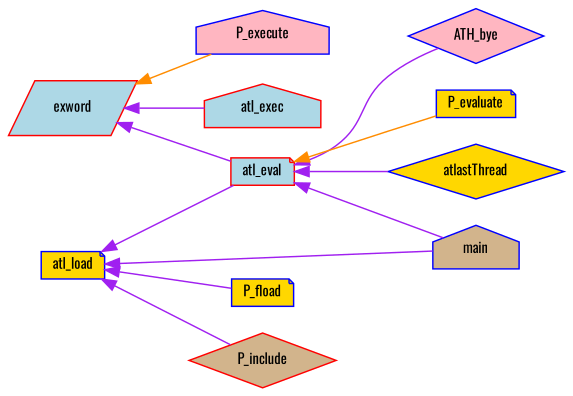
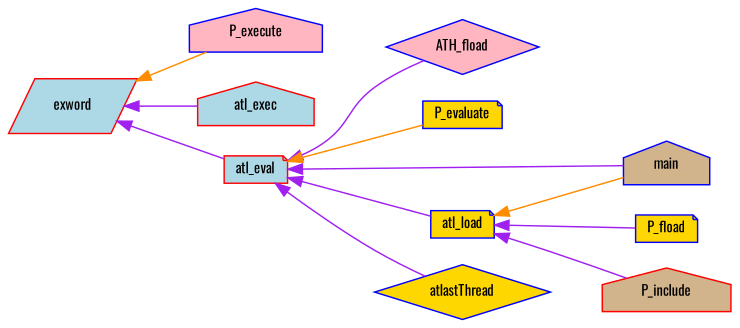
(476, 36) -> (463, 47)
(174, 215) -> (366, 199)
(276, 257) -> (566, 194)
(263, 360) -> (667, 292)
